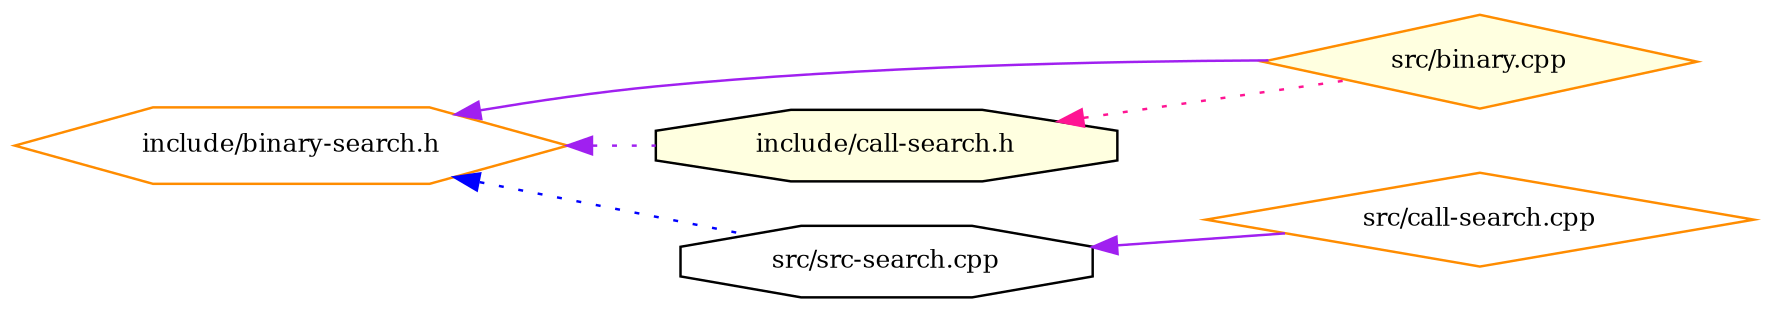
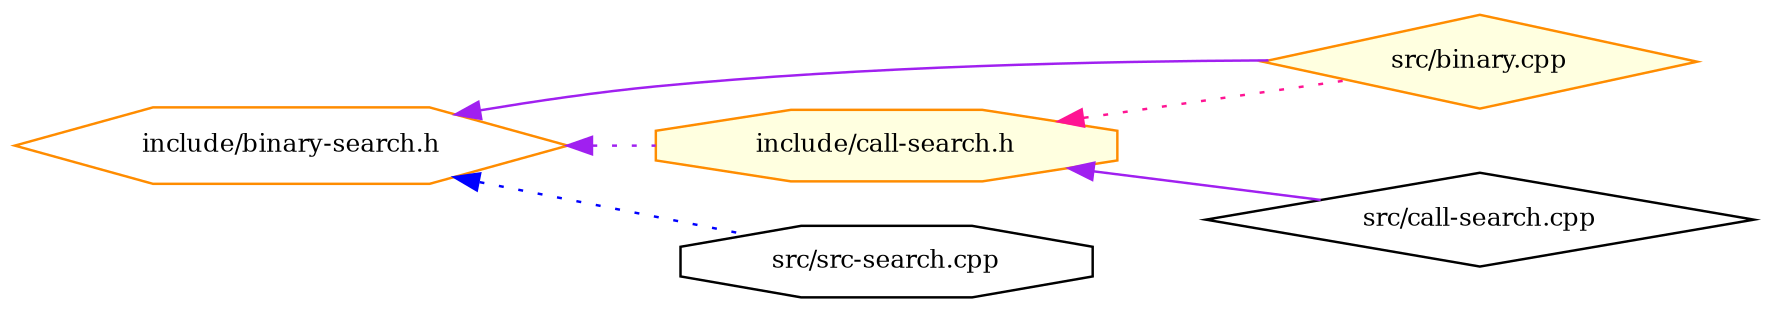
(887, 146) -> (887, 146)
(1480, 220) -> (1480, 220)
(1201, 239) -> (1207, 186)
